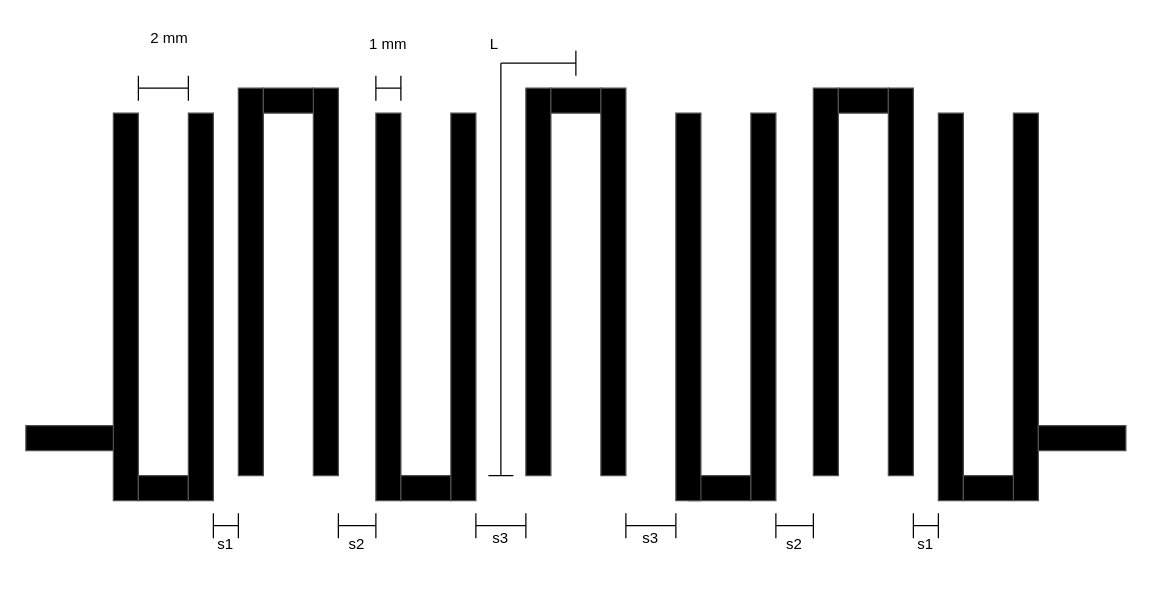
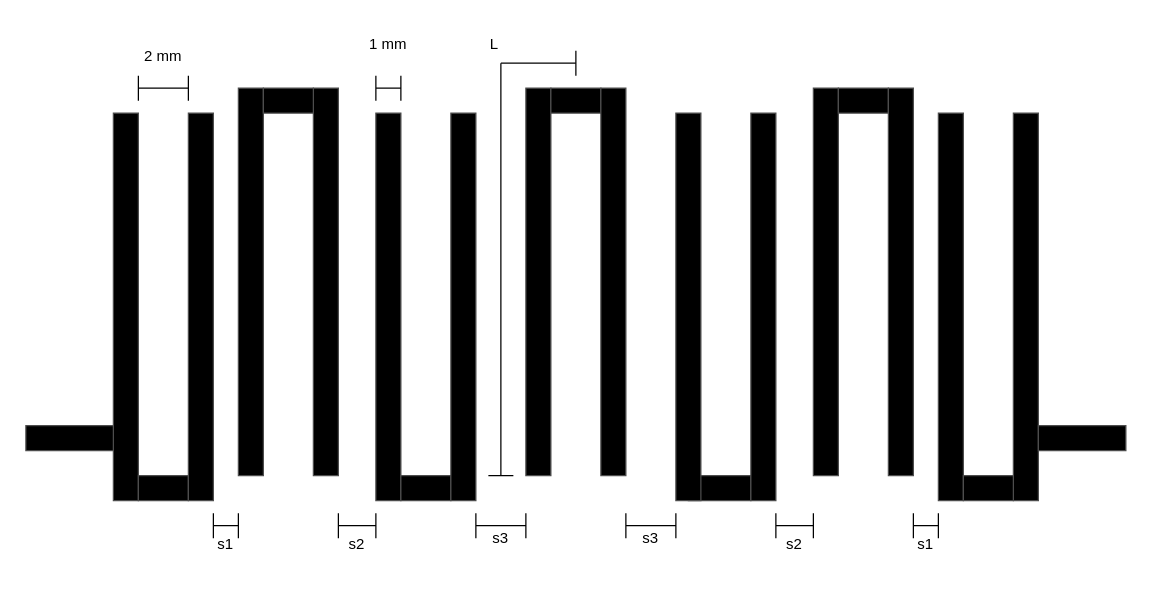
(169, 38) -> (163, 57)
